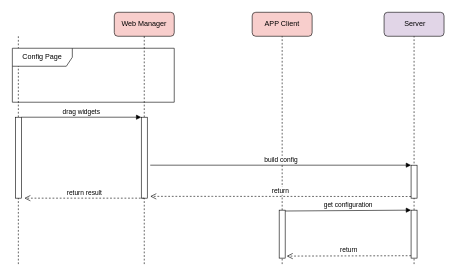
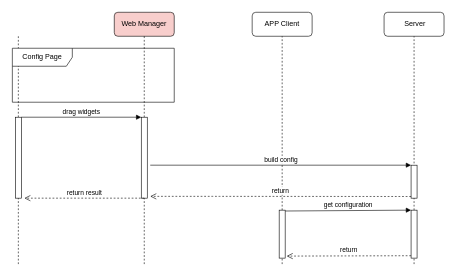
(282, 24) -> (282, 24)
(414, 24) -> (414, 24)
